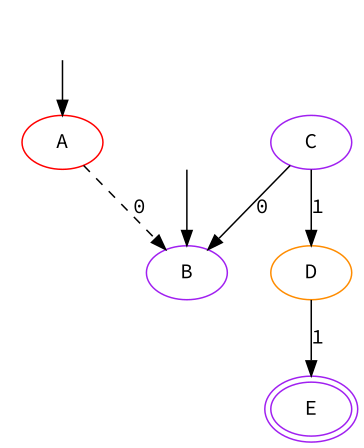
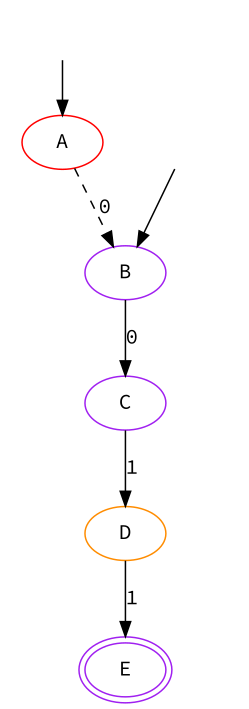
(255, 202) -> (125, 330)
